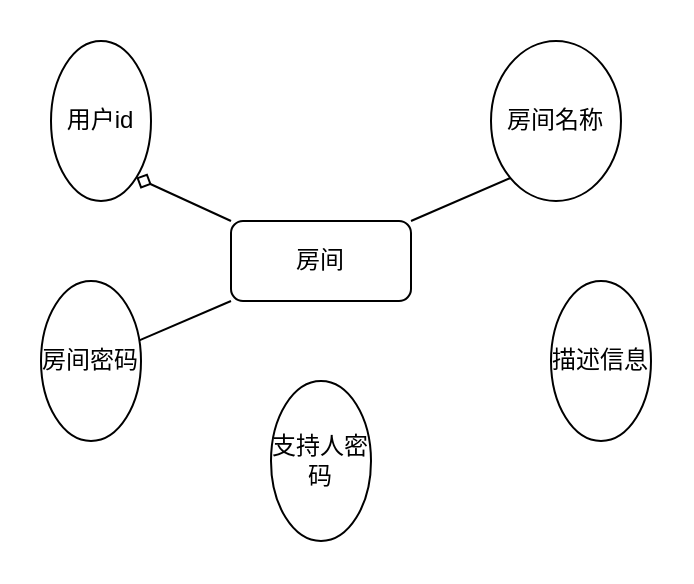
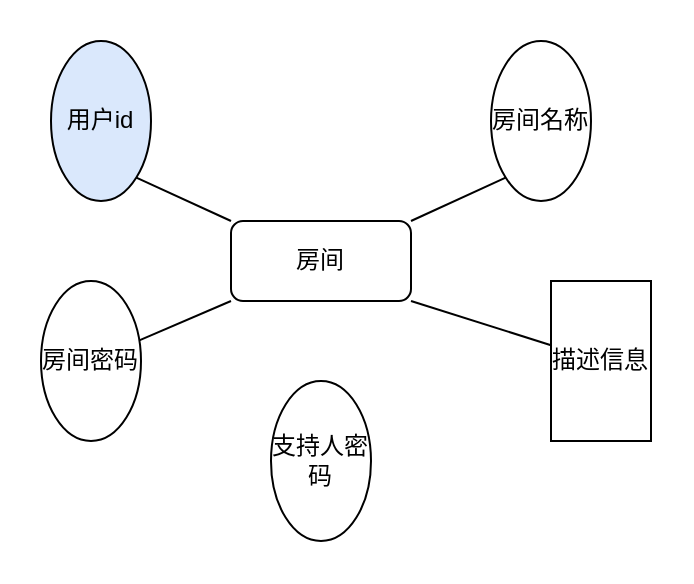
(101, 121) -> (101, 121)
(556, 121) -> (541, 121)
(151, 184) -> (144, 181)
none -> (481, 323)
(601, 361) -> (601, 361)
